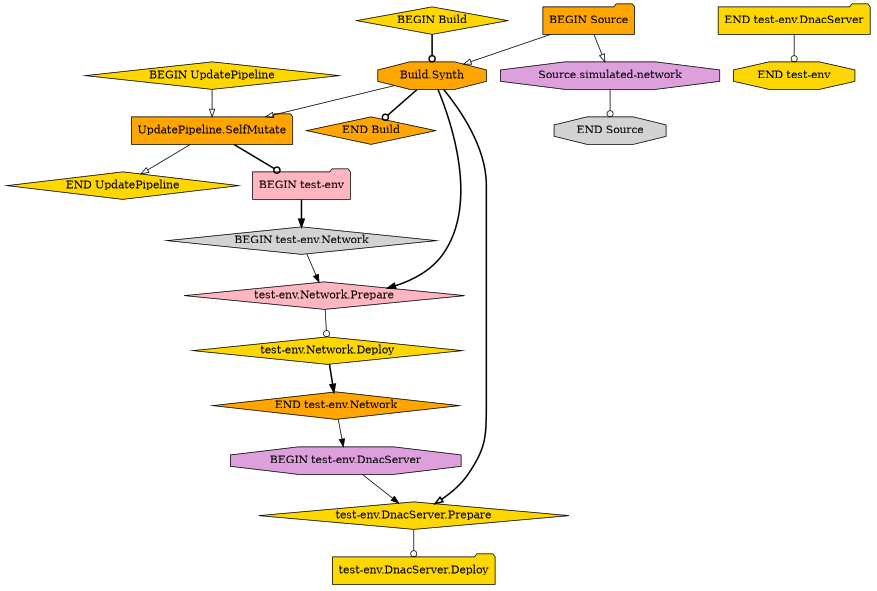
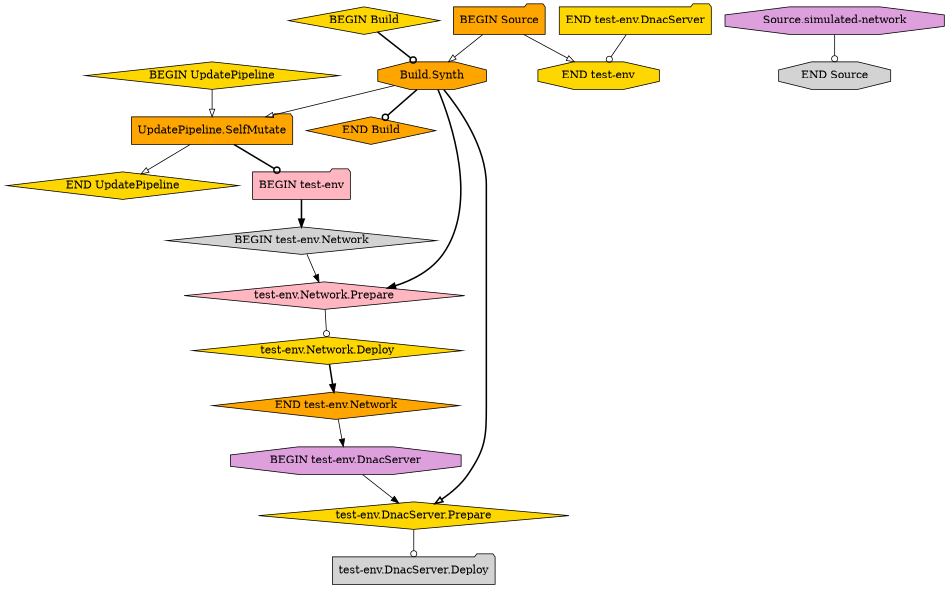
(598, 45) -> (546, 46)
(414, 571) -> (414, 571)
